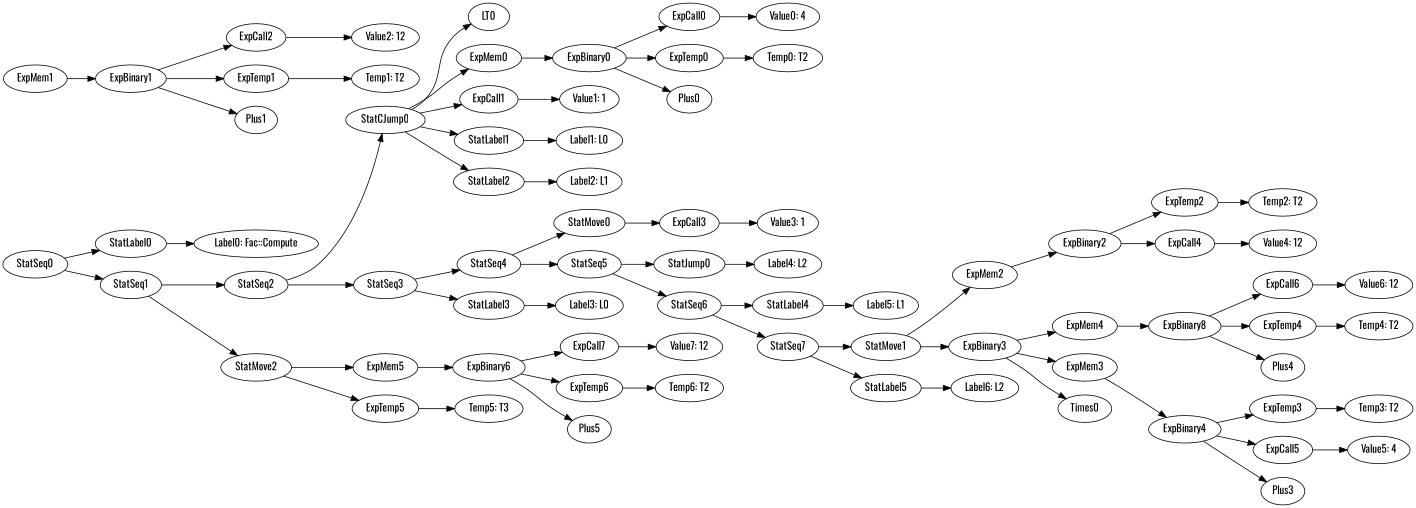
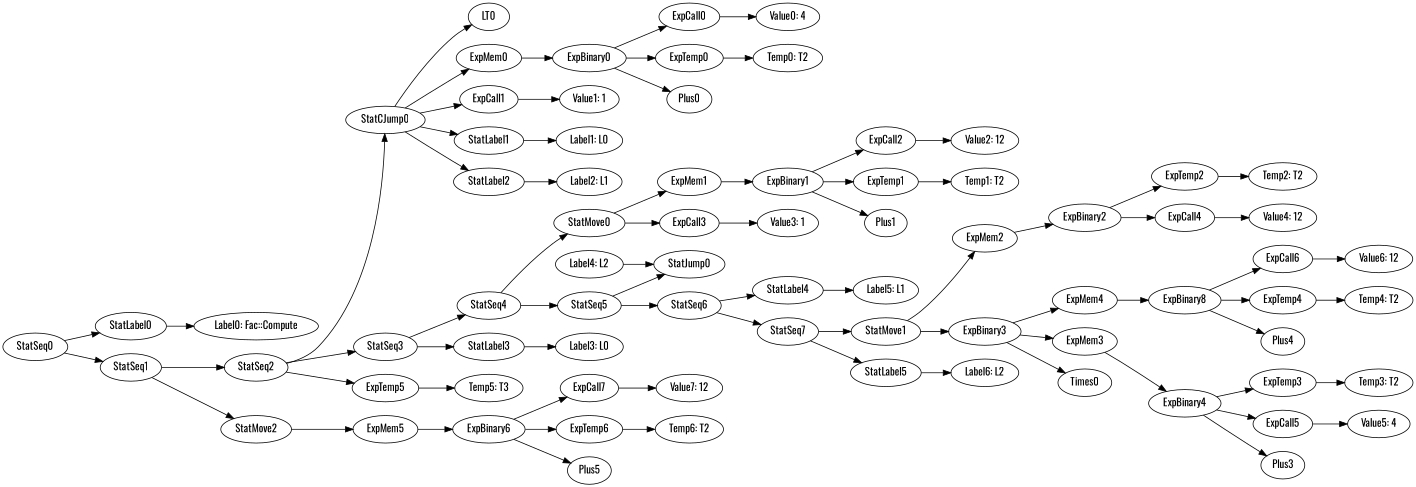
none -> (636, 204)
(736, 264) -> (634, 264)
(318, 387) -> (316, 377)
